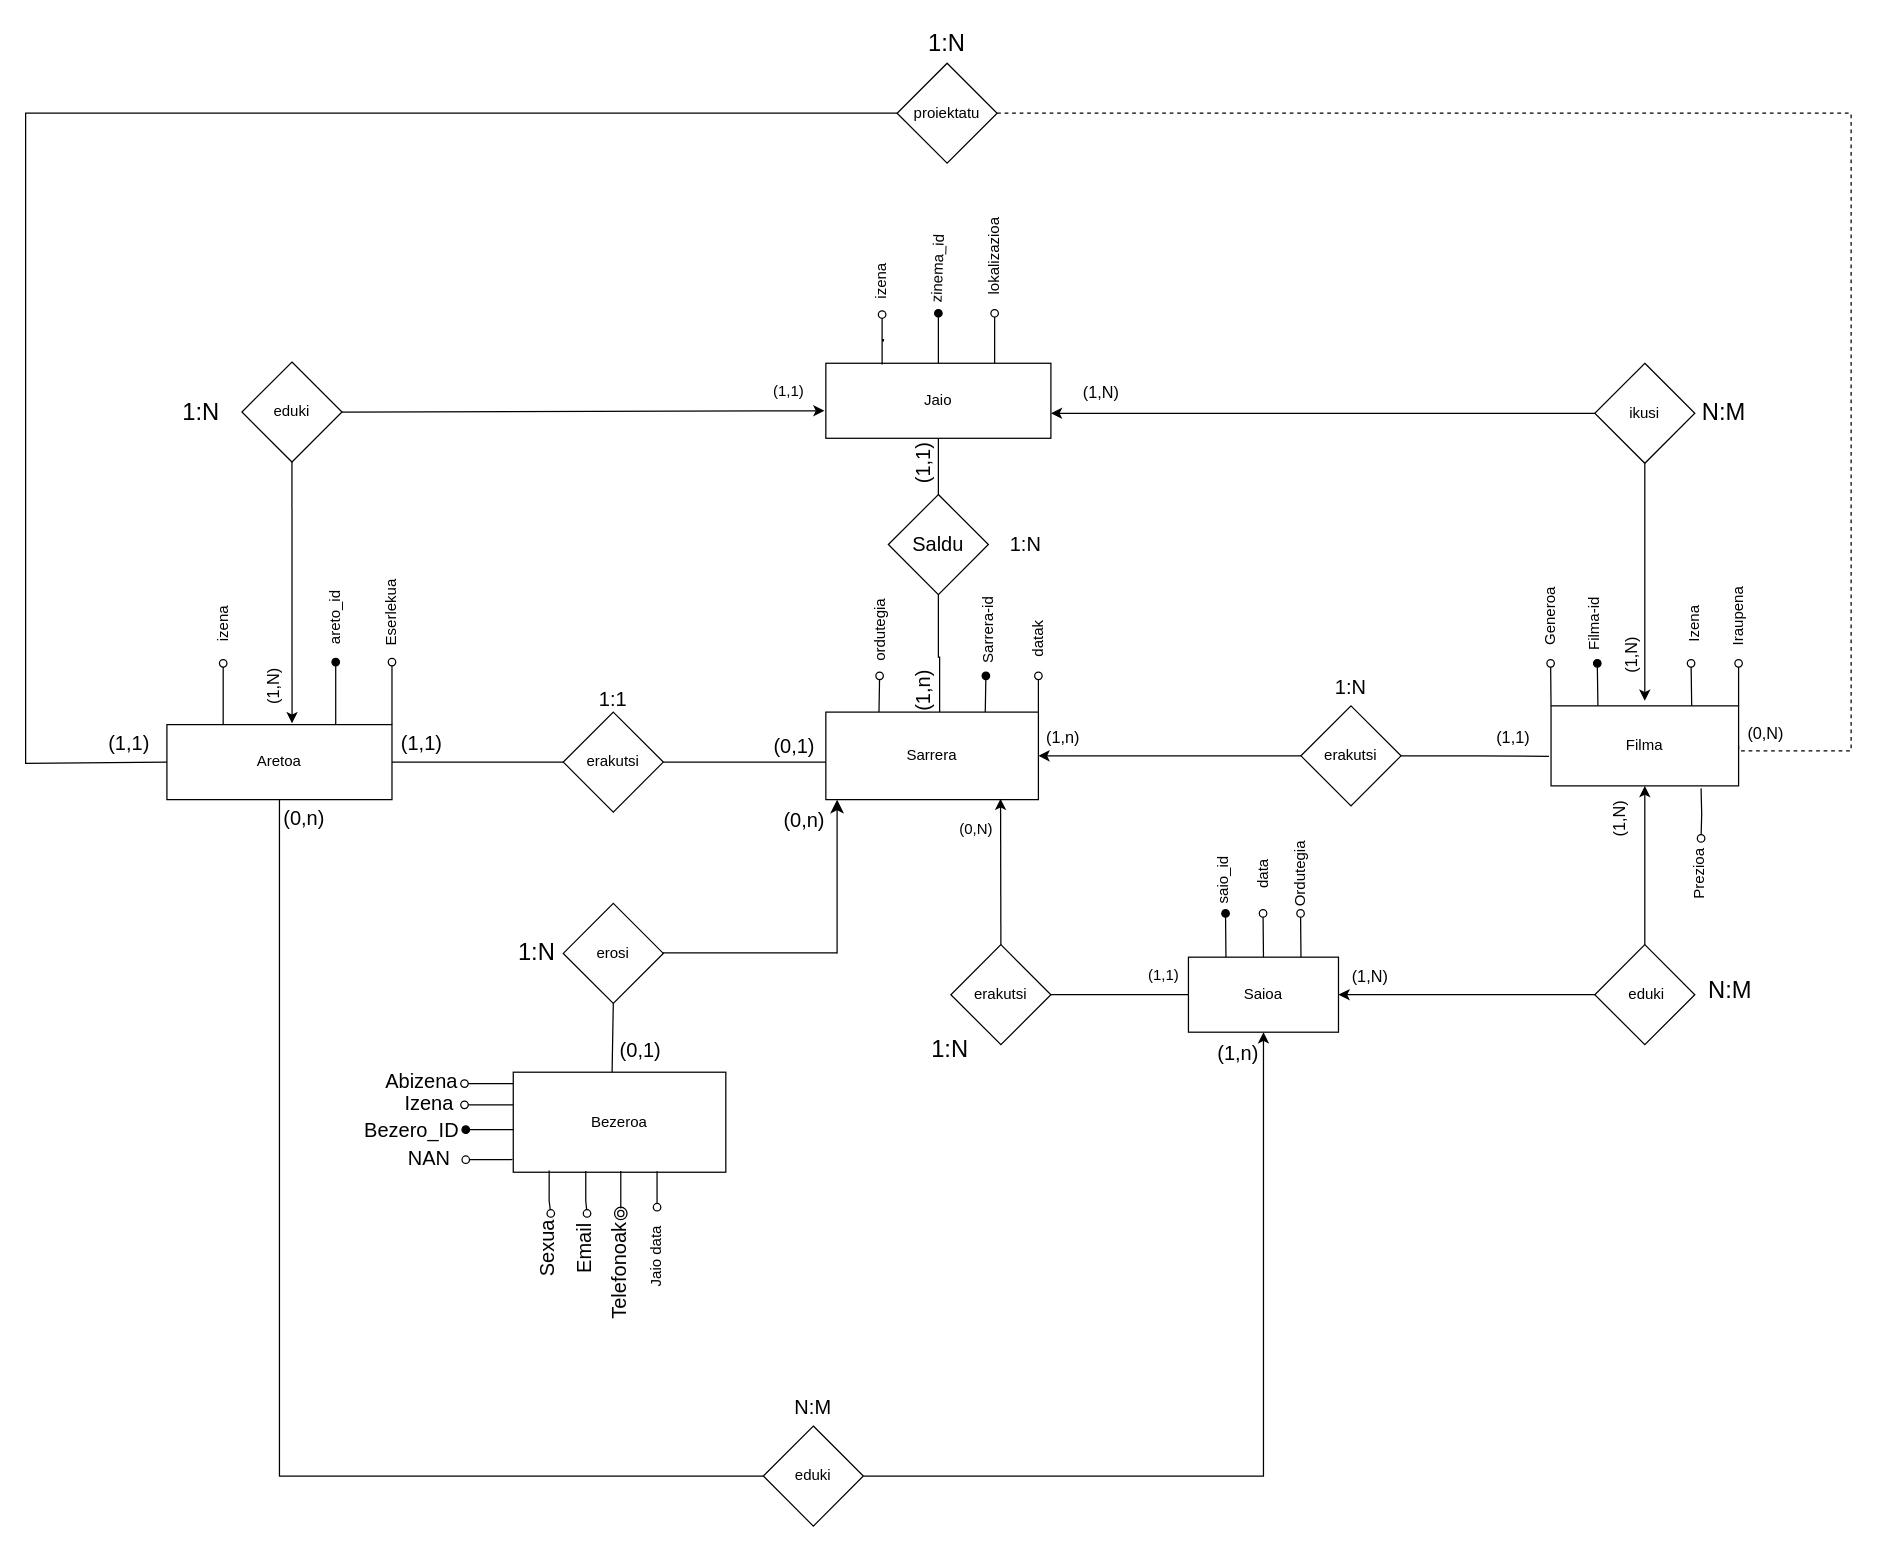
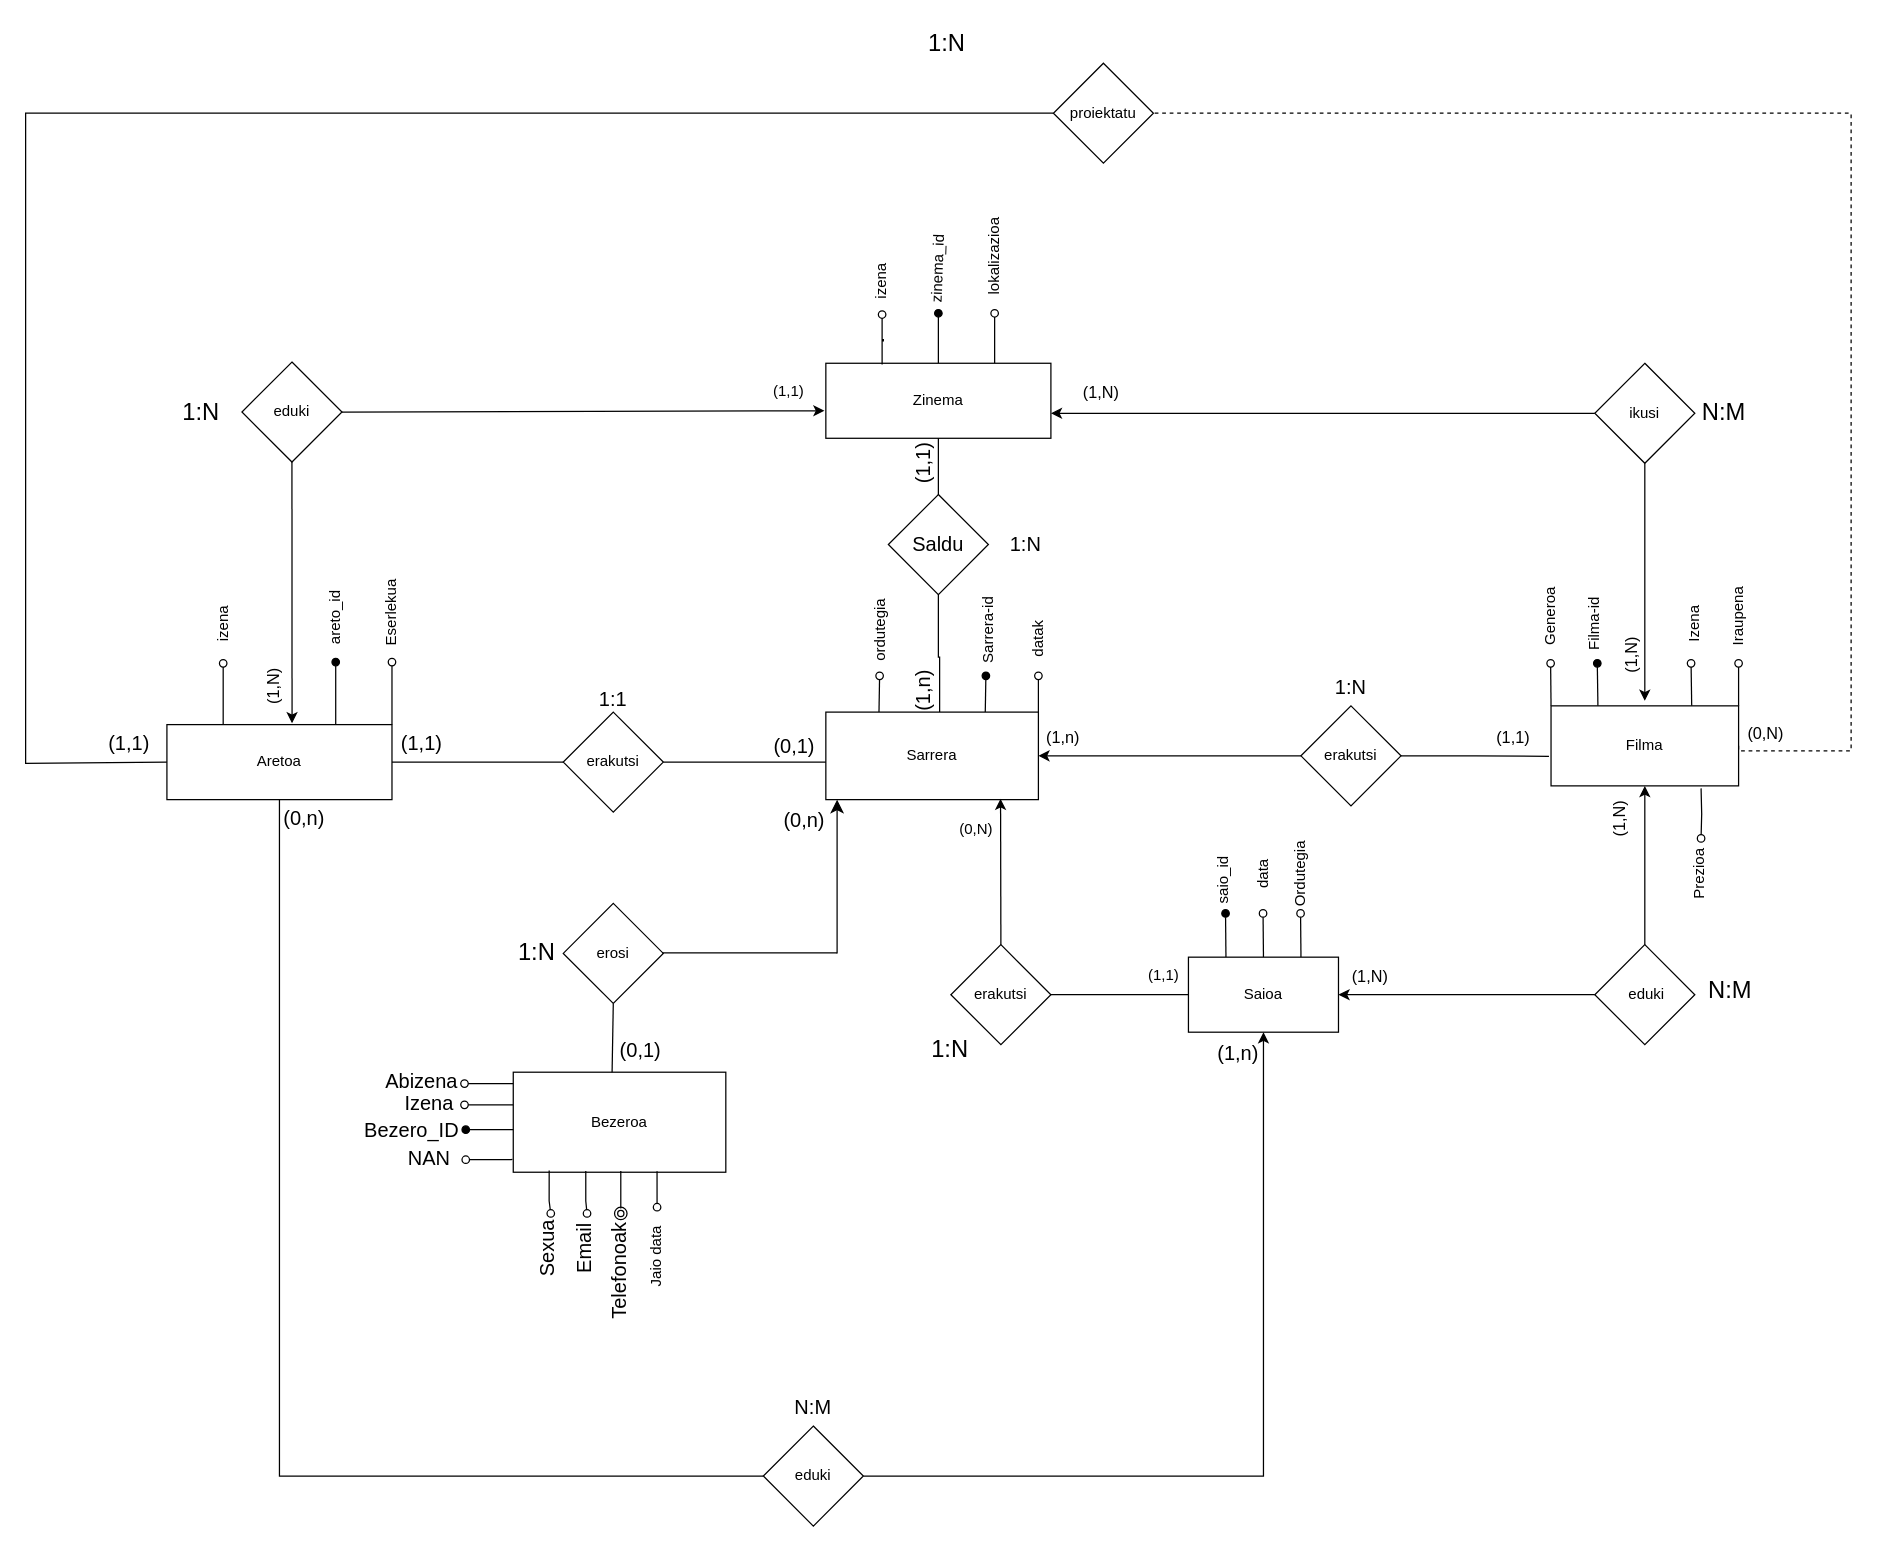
(947, 113) -> (1103, 113)
(938, 401) -> (938, 401)
